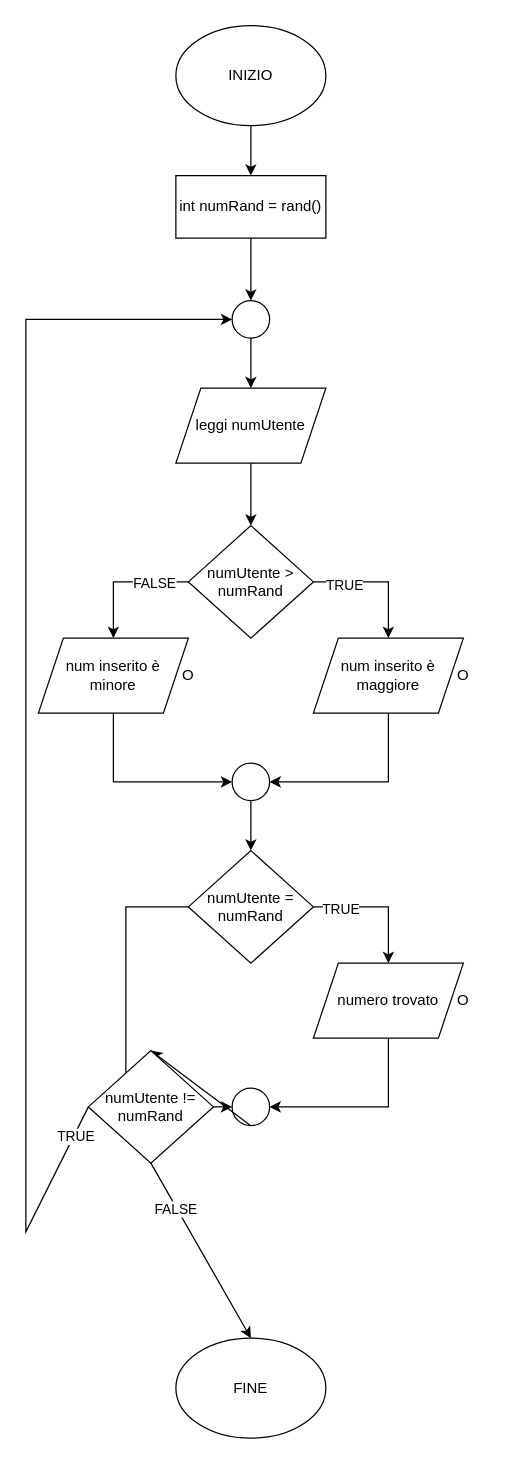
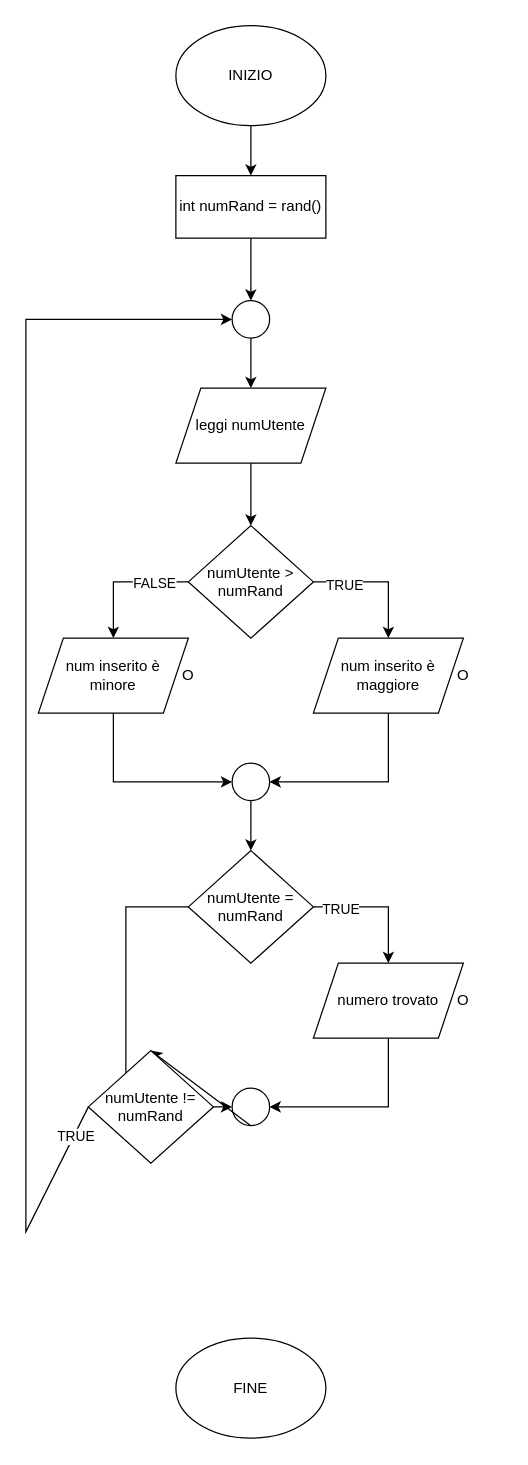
(198, 1247) -> none
